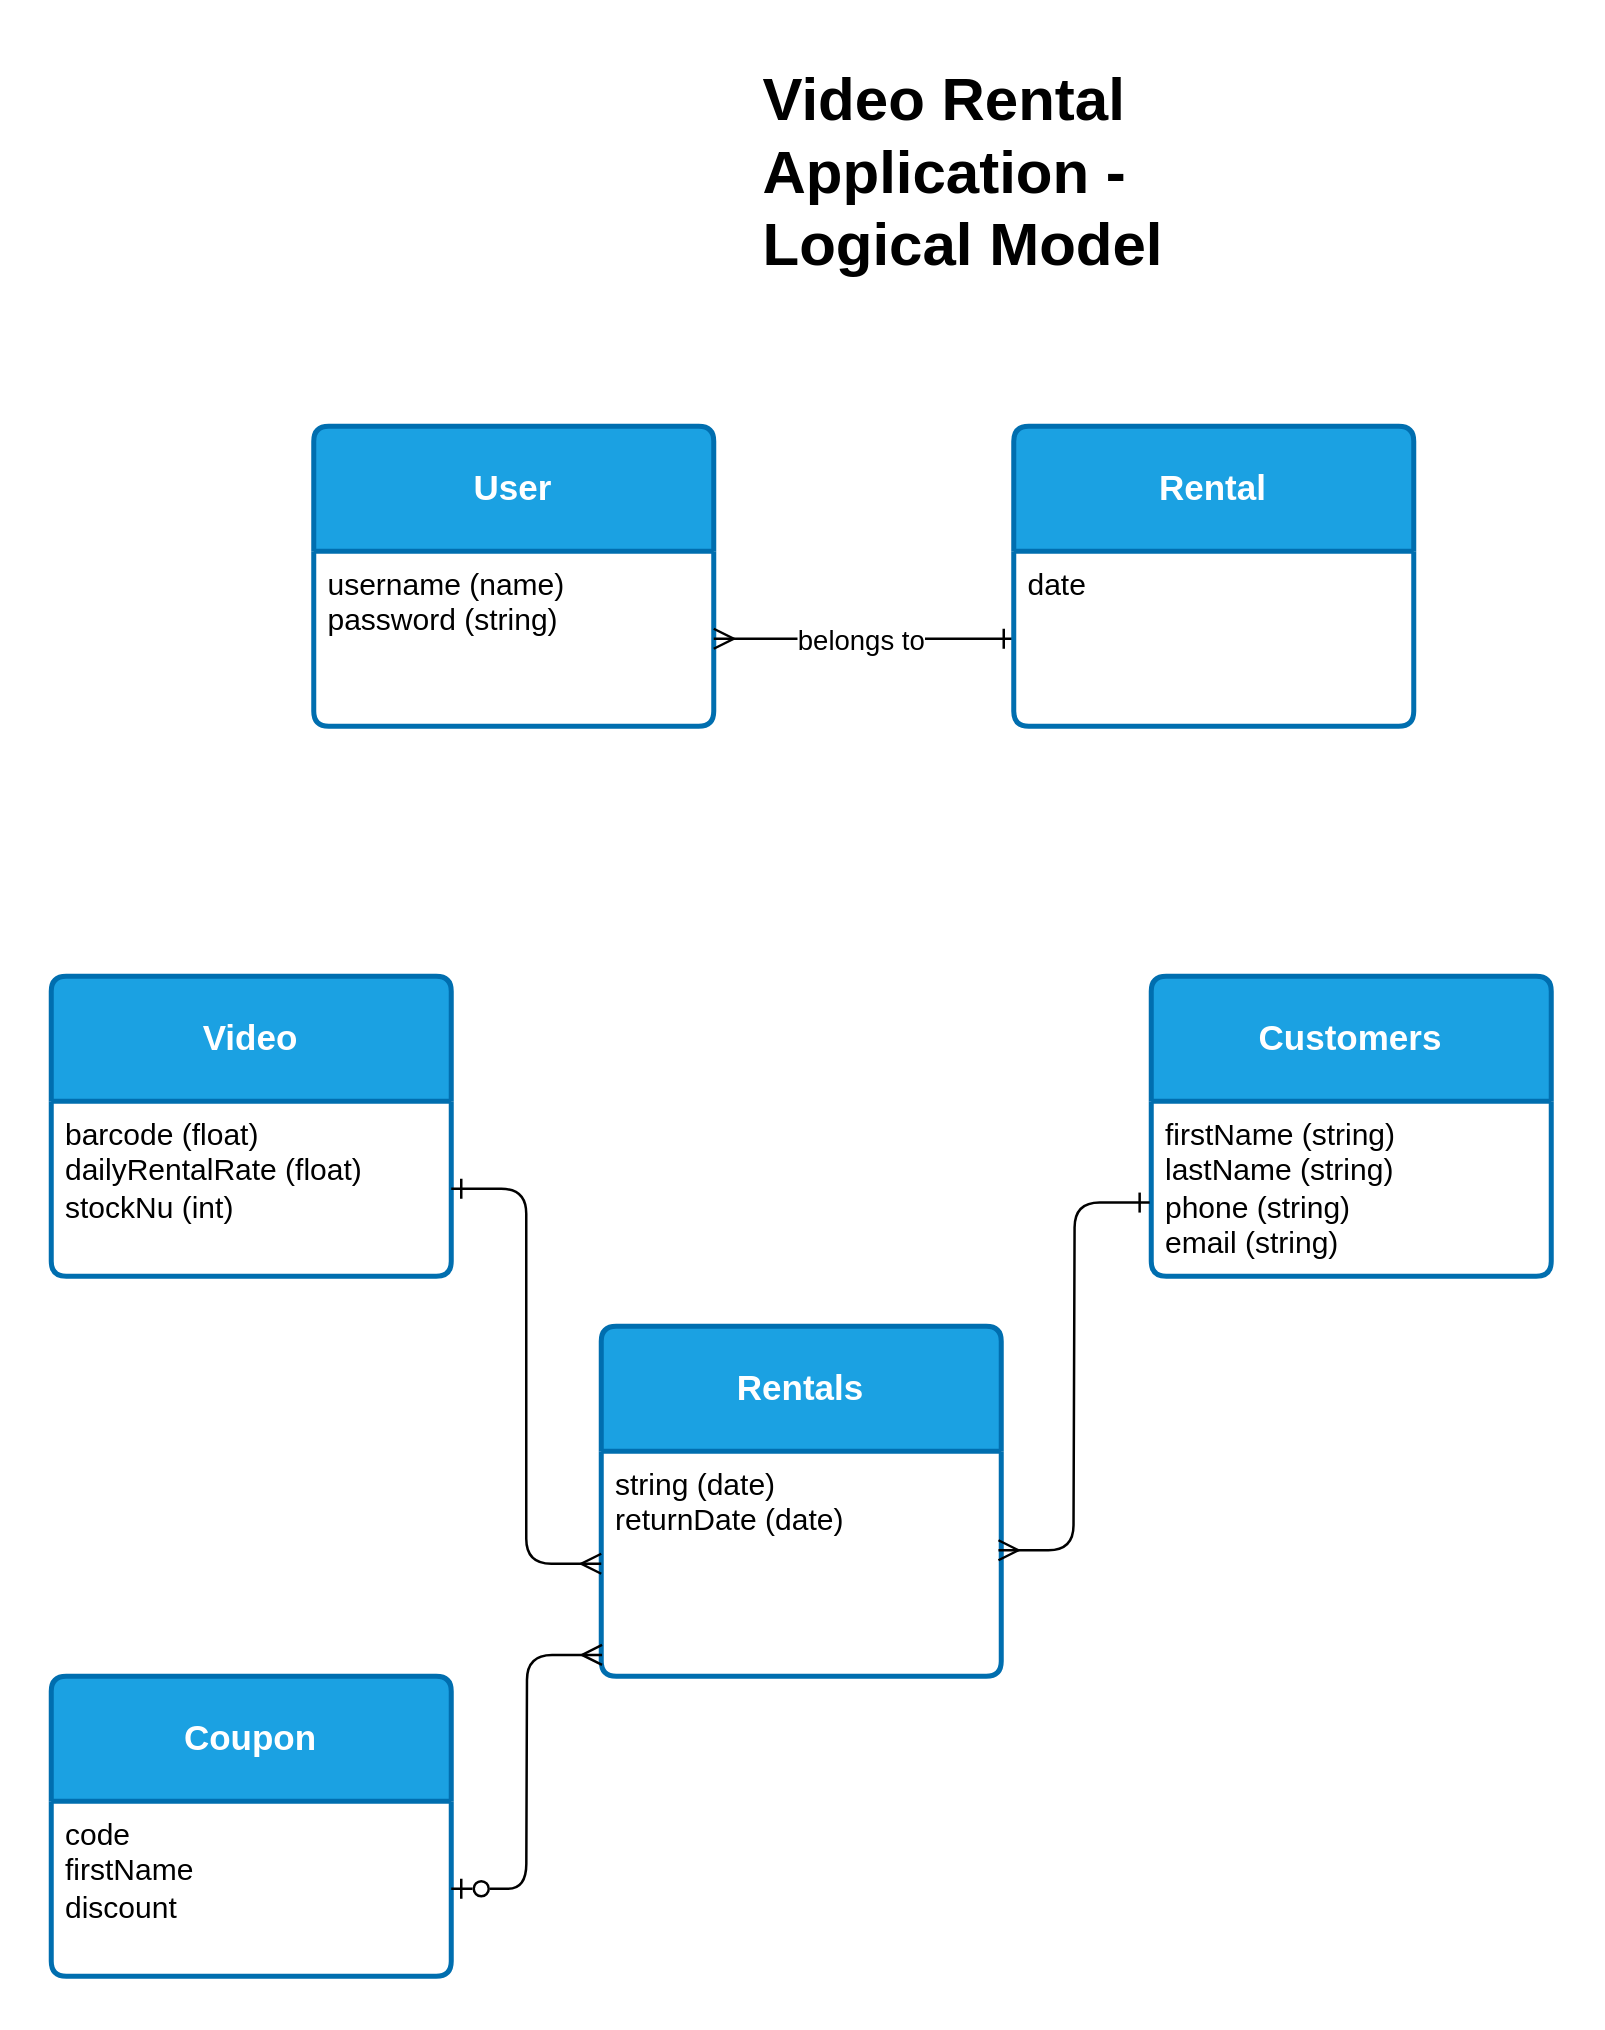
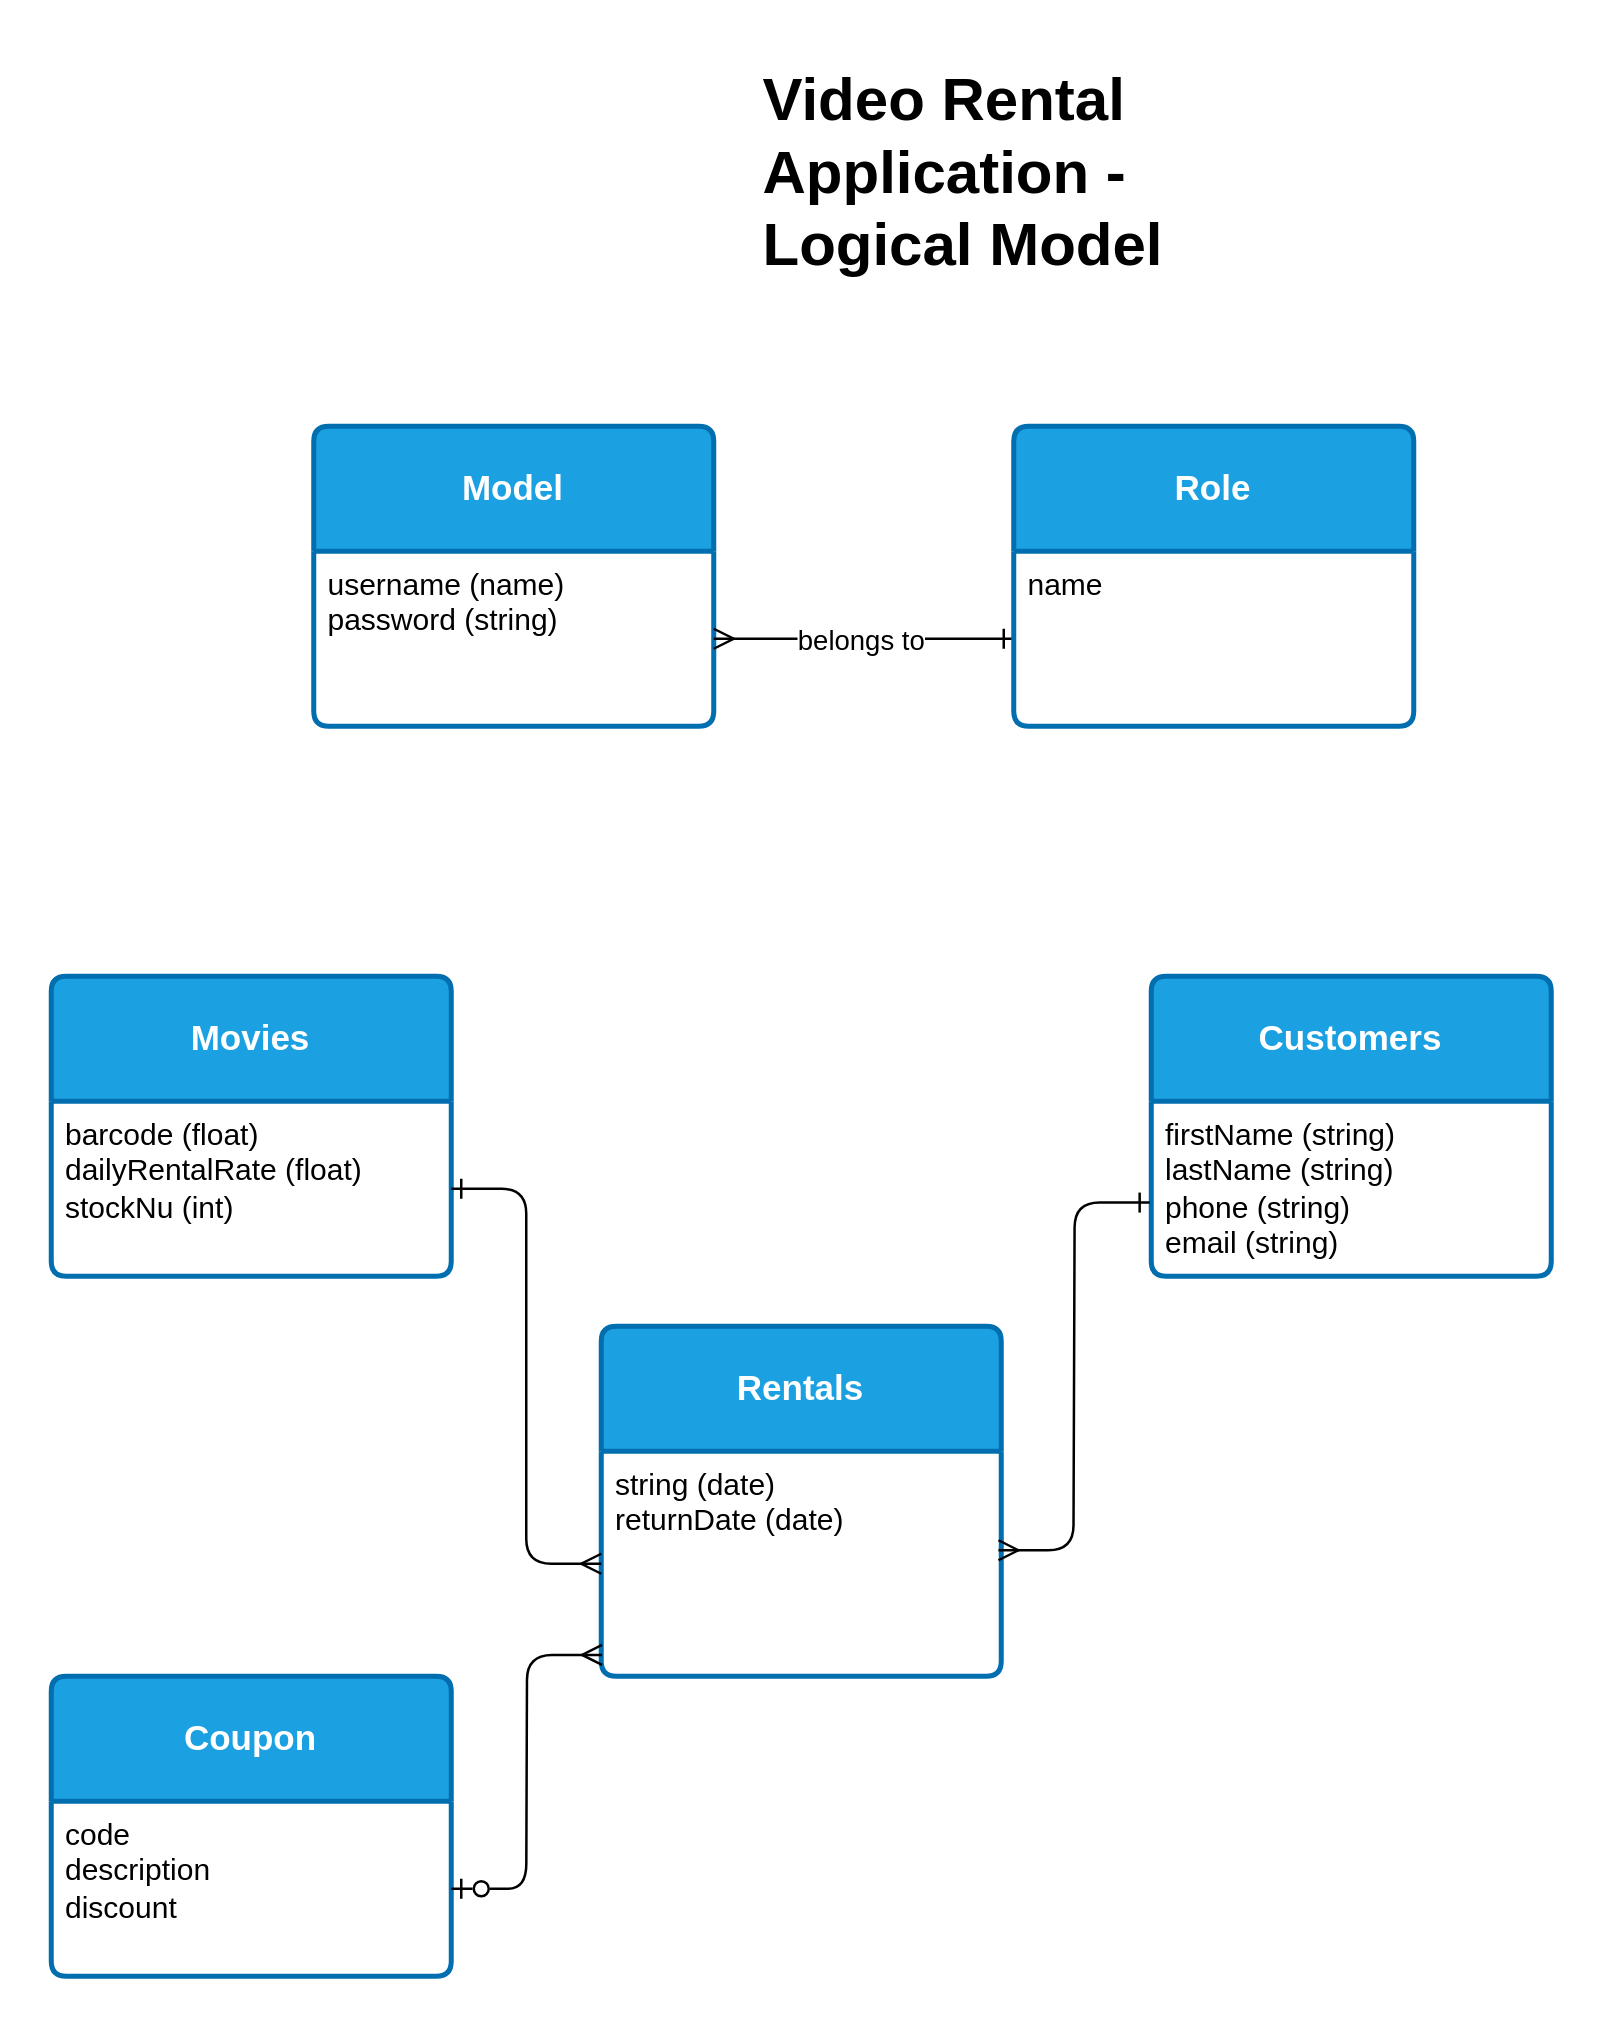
(514, 489) -> (514, 489)
(1214, 489) -> (1214, 489)
(1062, 587) -> (1062, 587)
(251, 1039) -> (251, 1039)
(138, 1873) -> (151, 1873)
